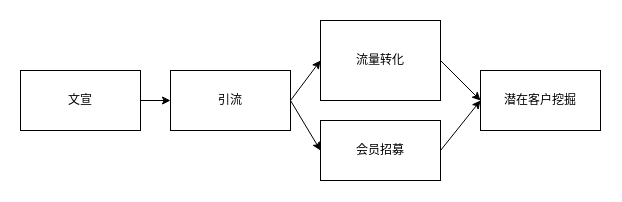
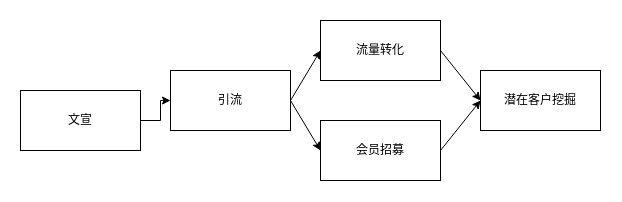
(381, 61) -> (381, 51)
(81, 101) -> (81, 121)
